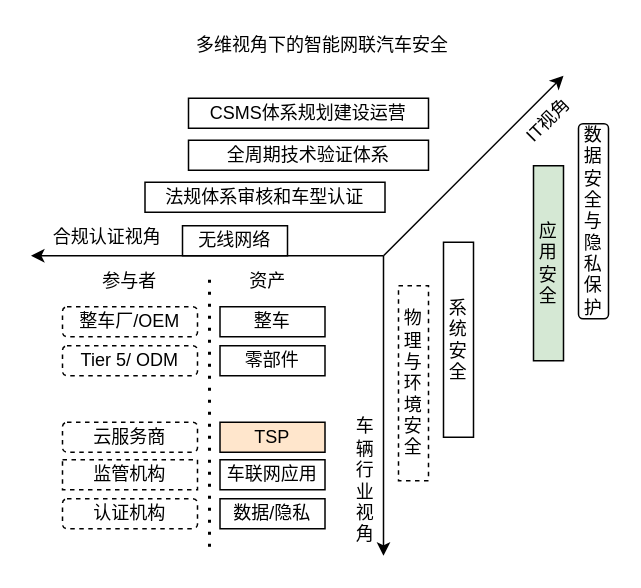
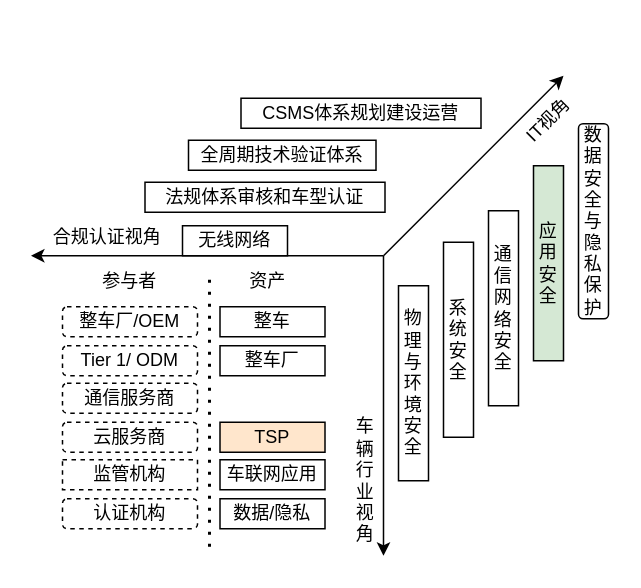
(323, 46) -> none
(308, 113) -> (361, 113)
(308, 155) -> (282, 155)
none -> (503, 308)
(130, 361) -> (130, 361)
(272, 361) -> (272, 361)
(413, 383) -> (413, 383)
none -> (130, 398)
